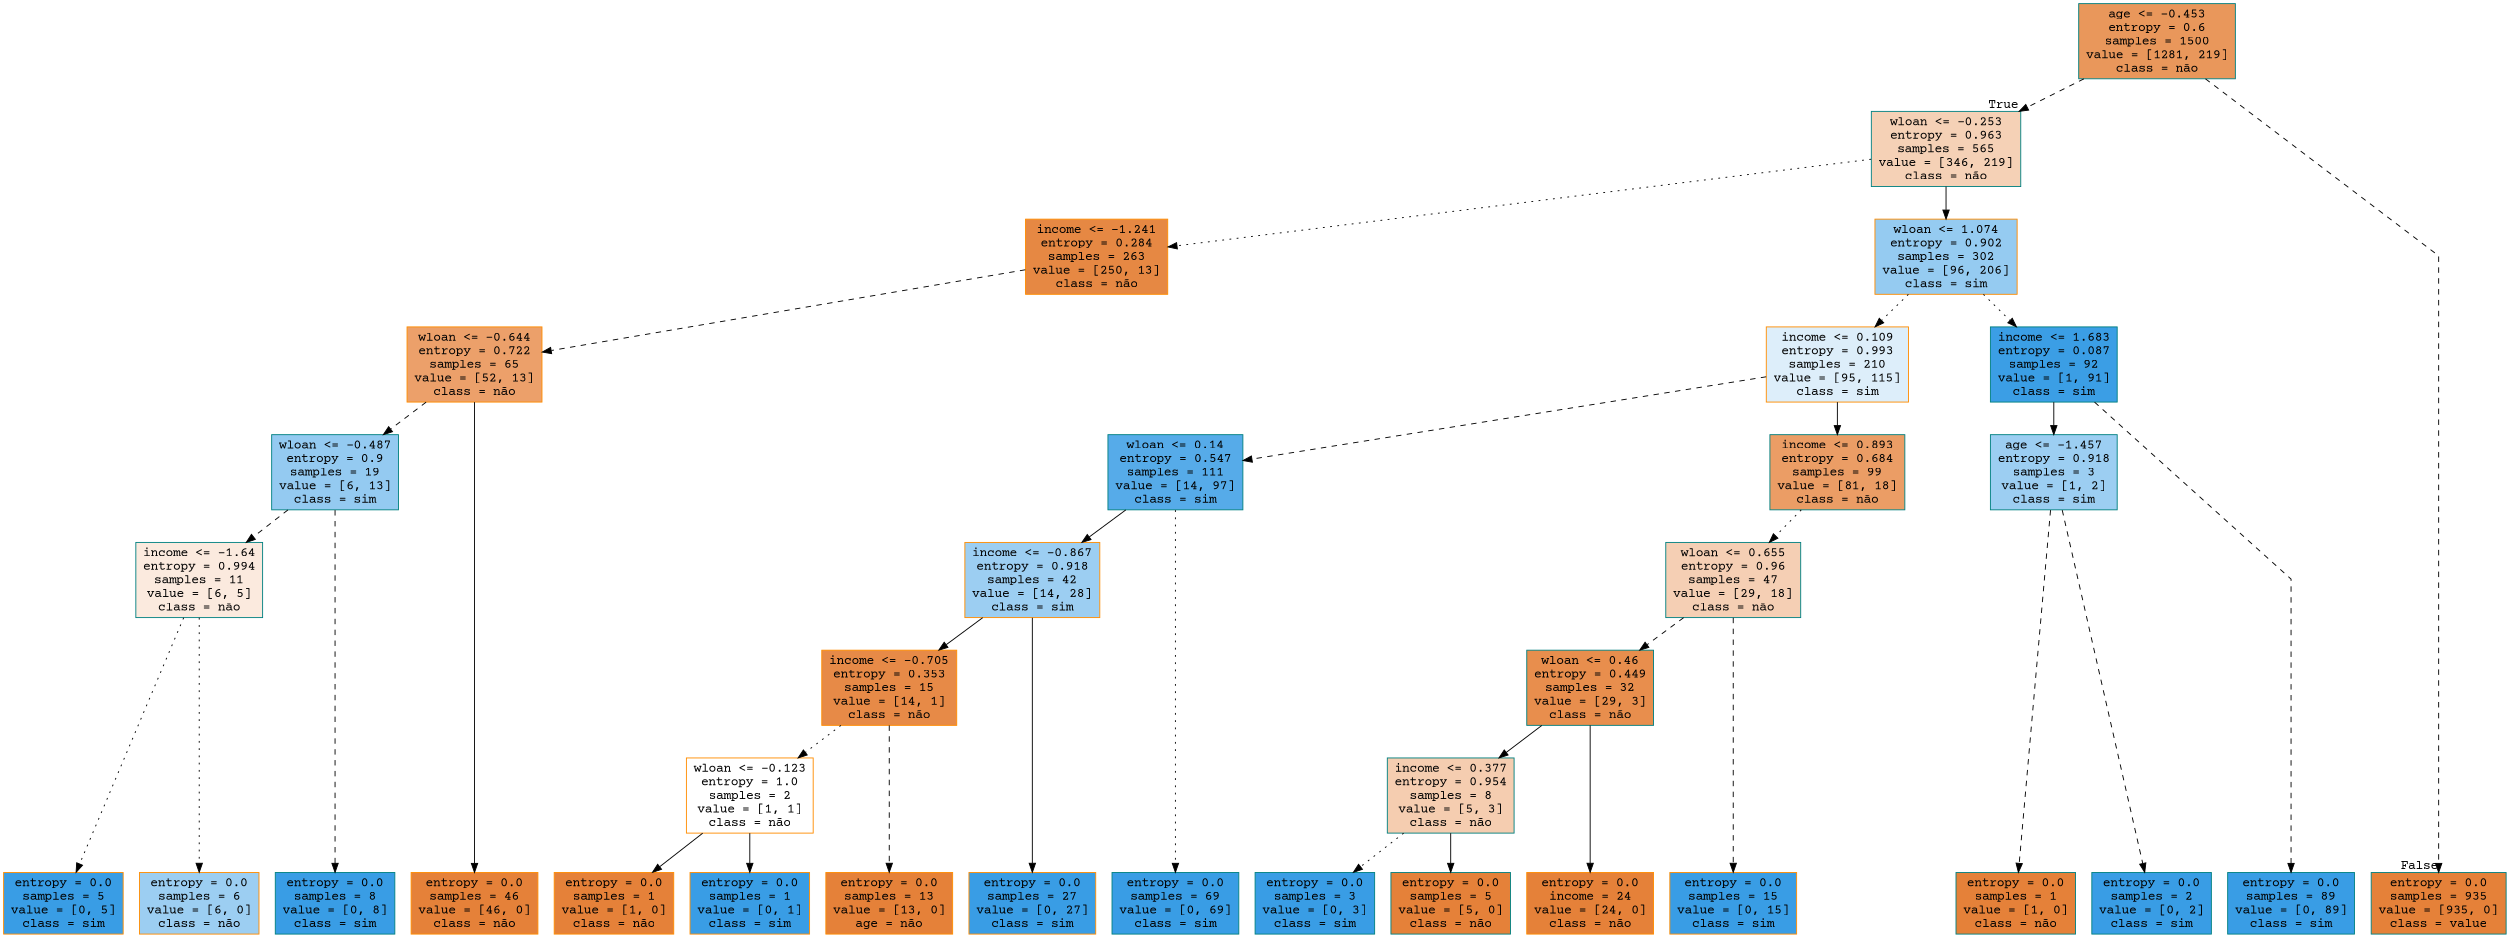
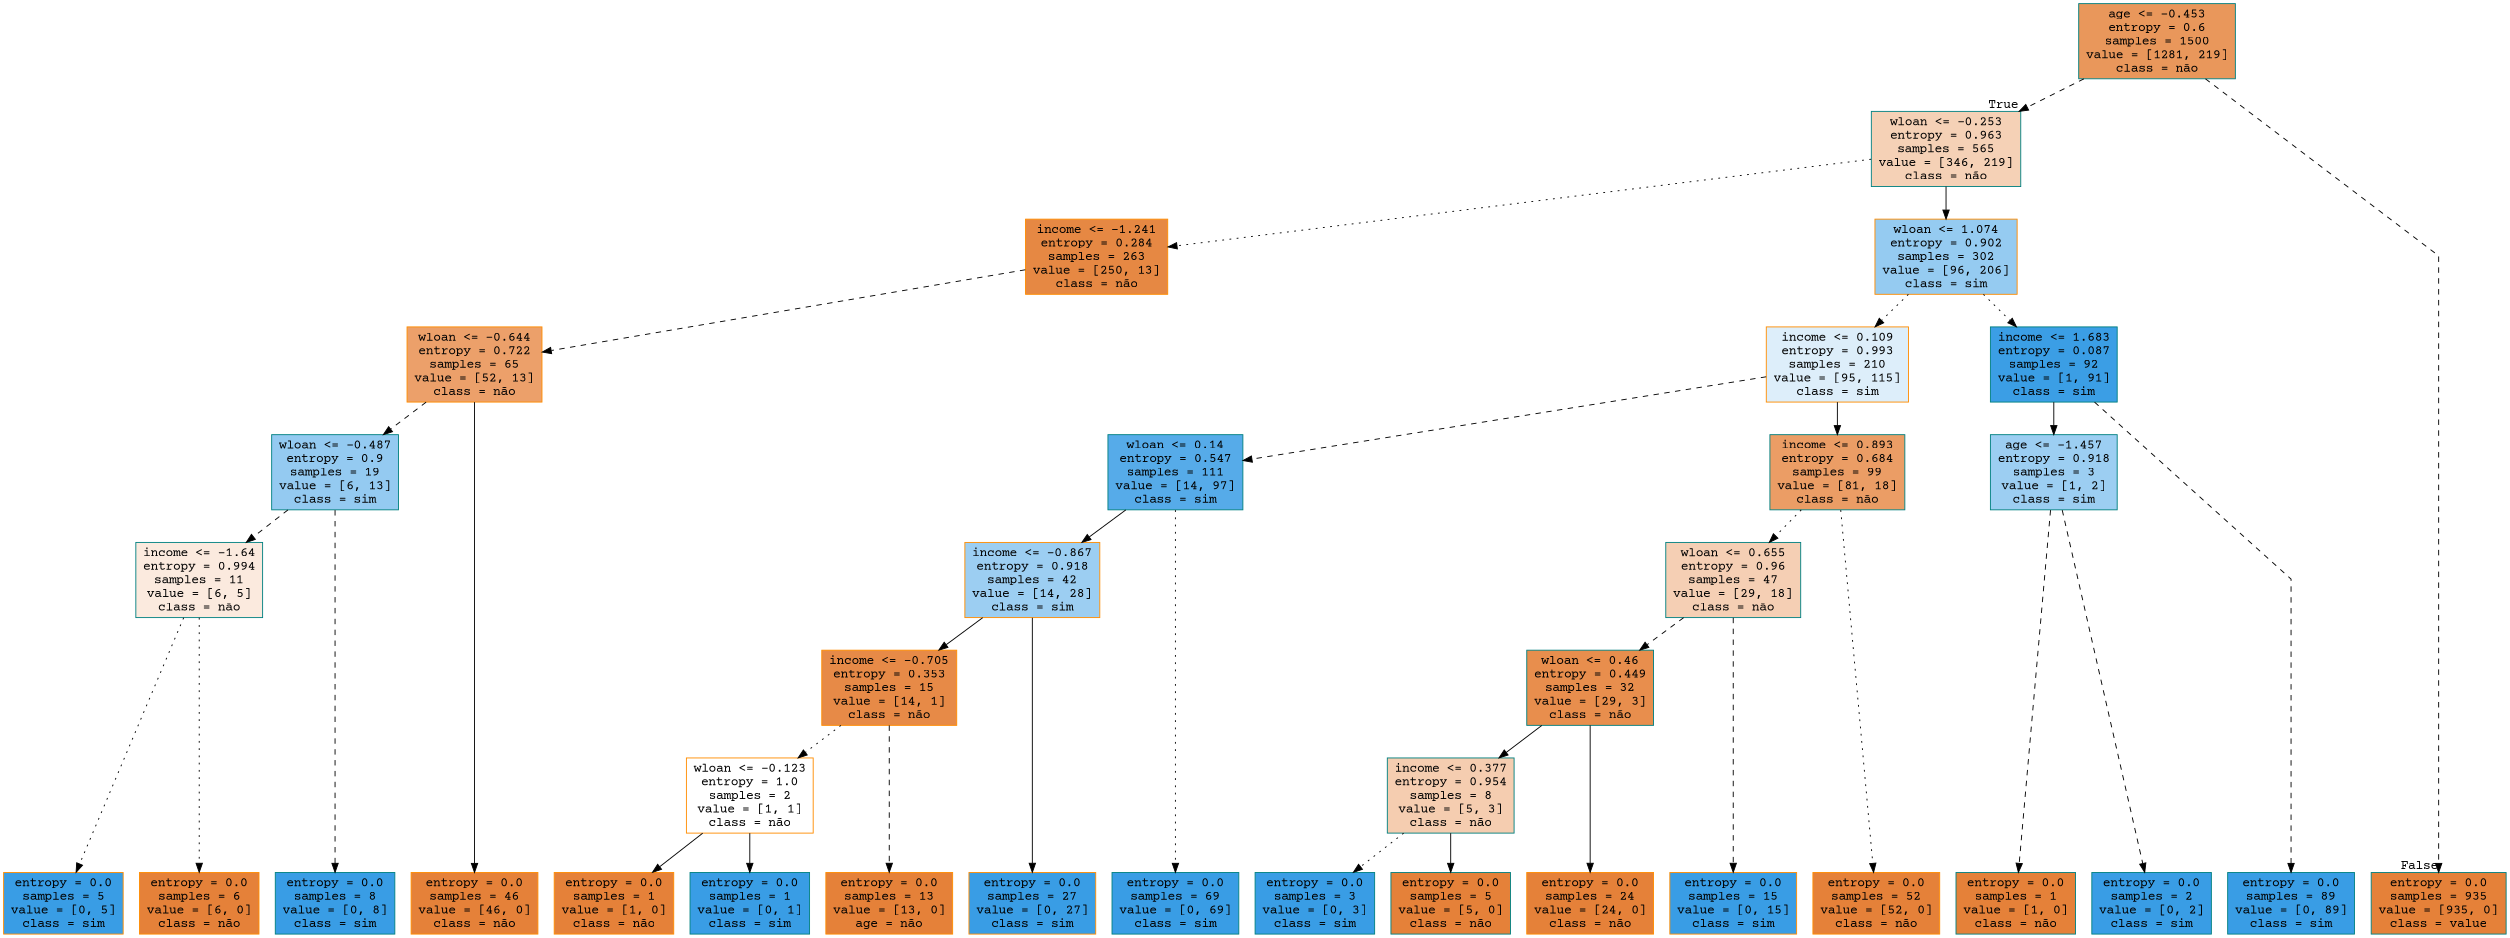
(199, 903) -> (199, 903)
(750, 903) -> (750, 903)
(1590, 903) -> (1590, 903)
none -> (1876, 903)
